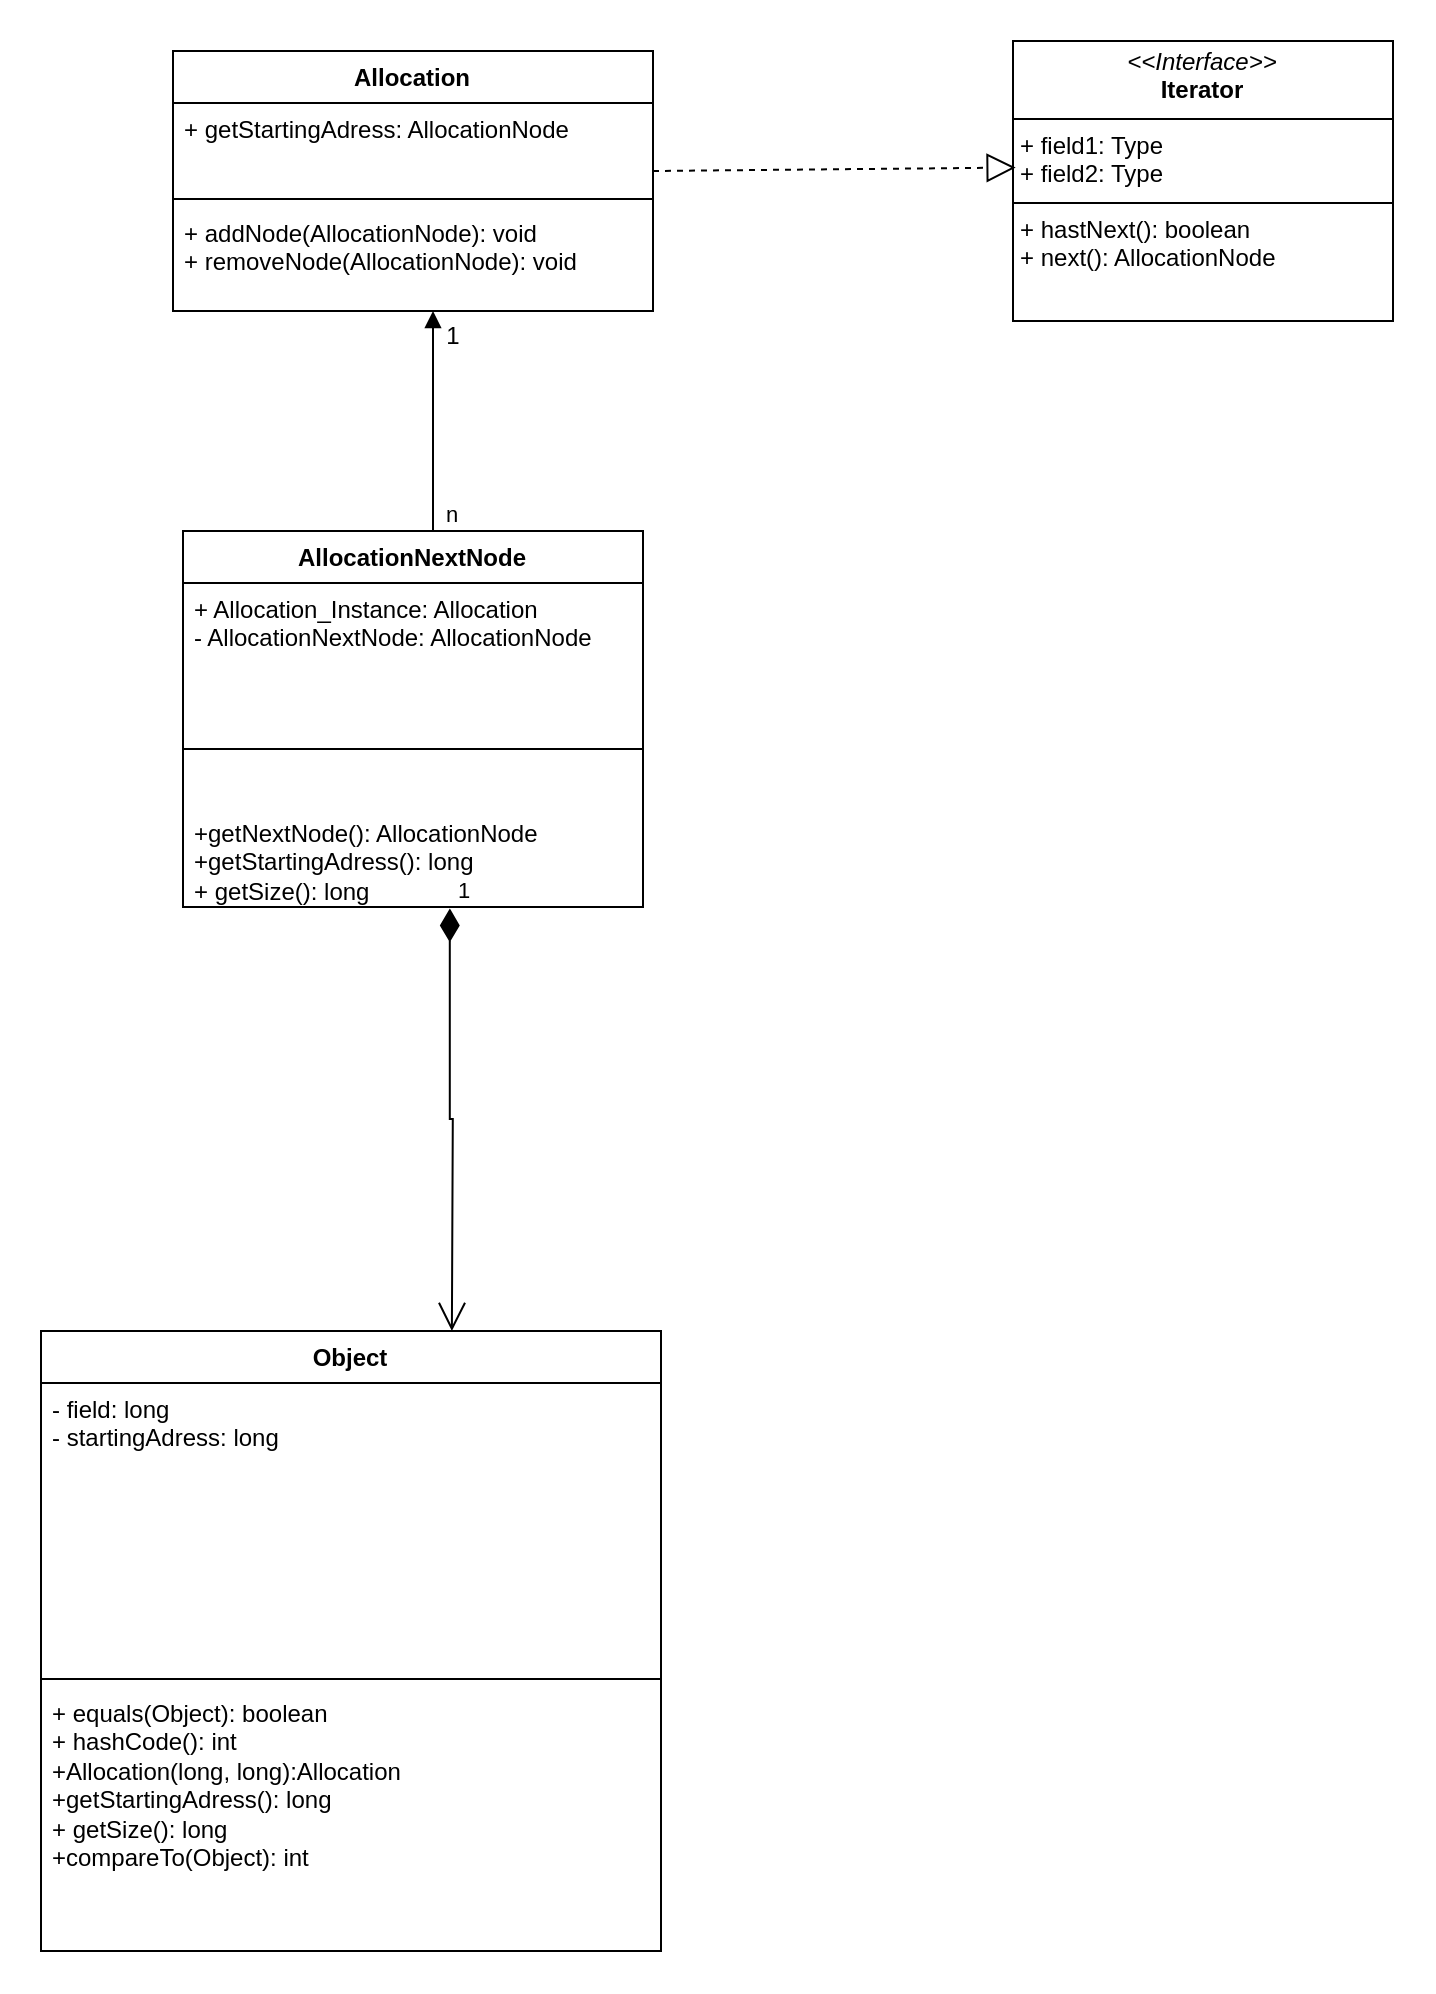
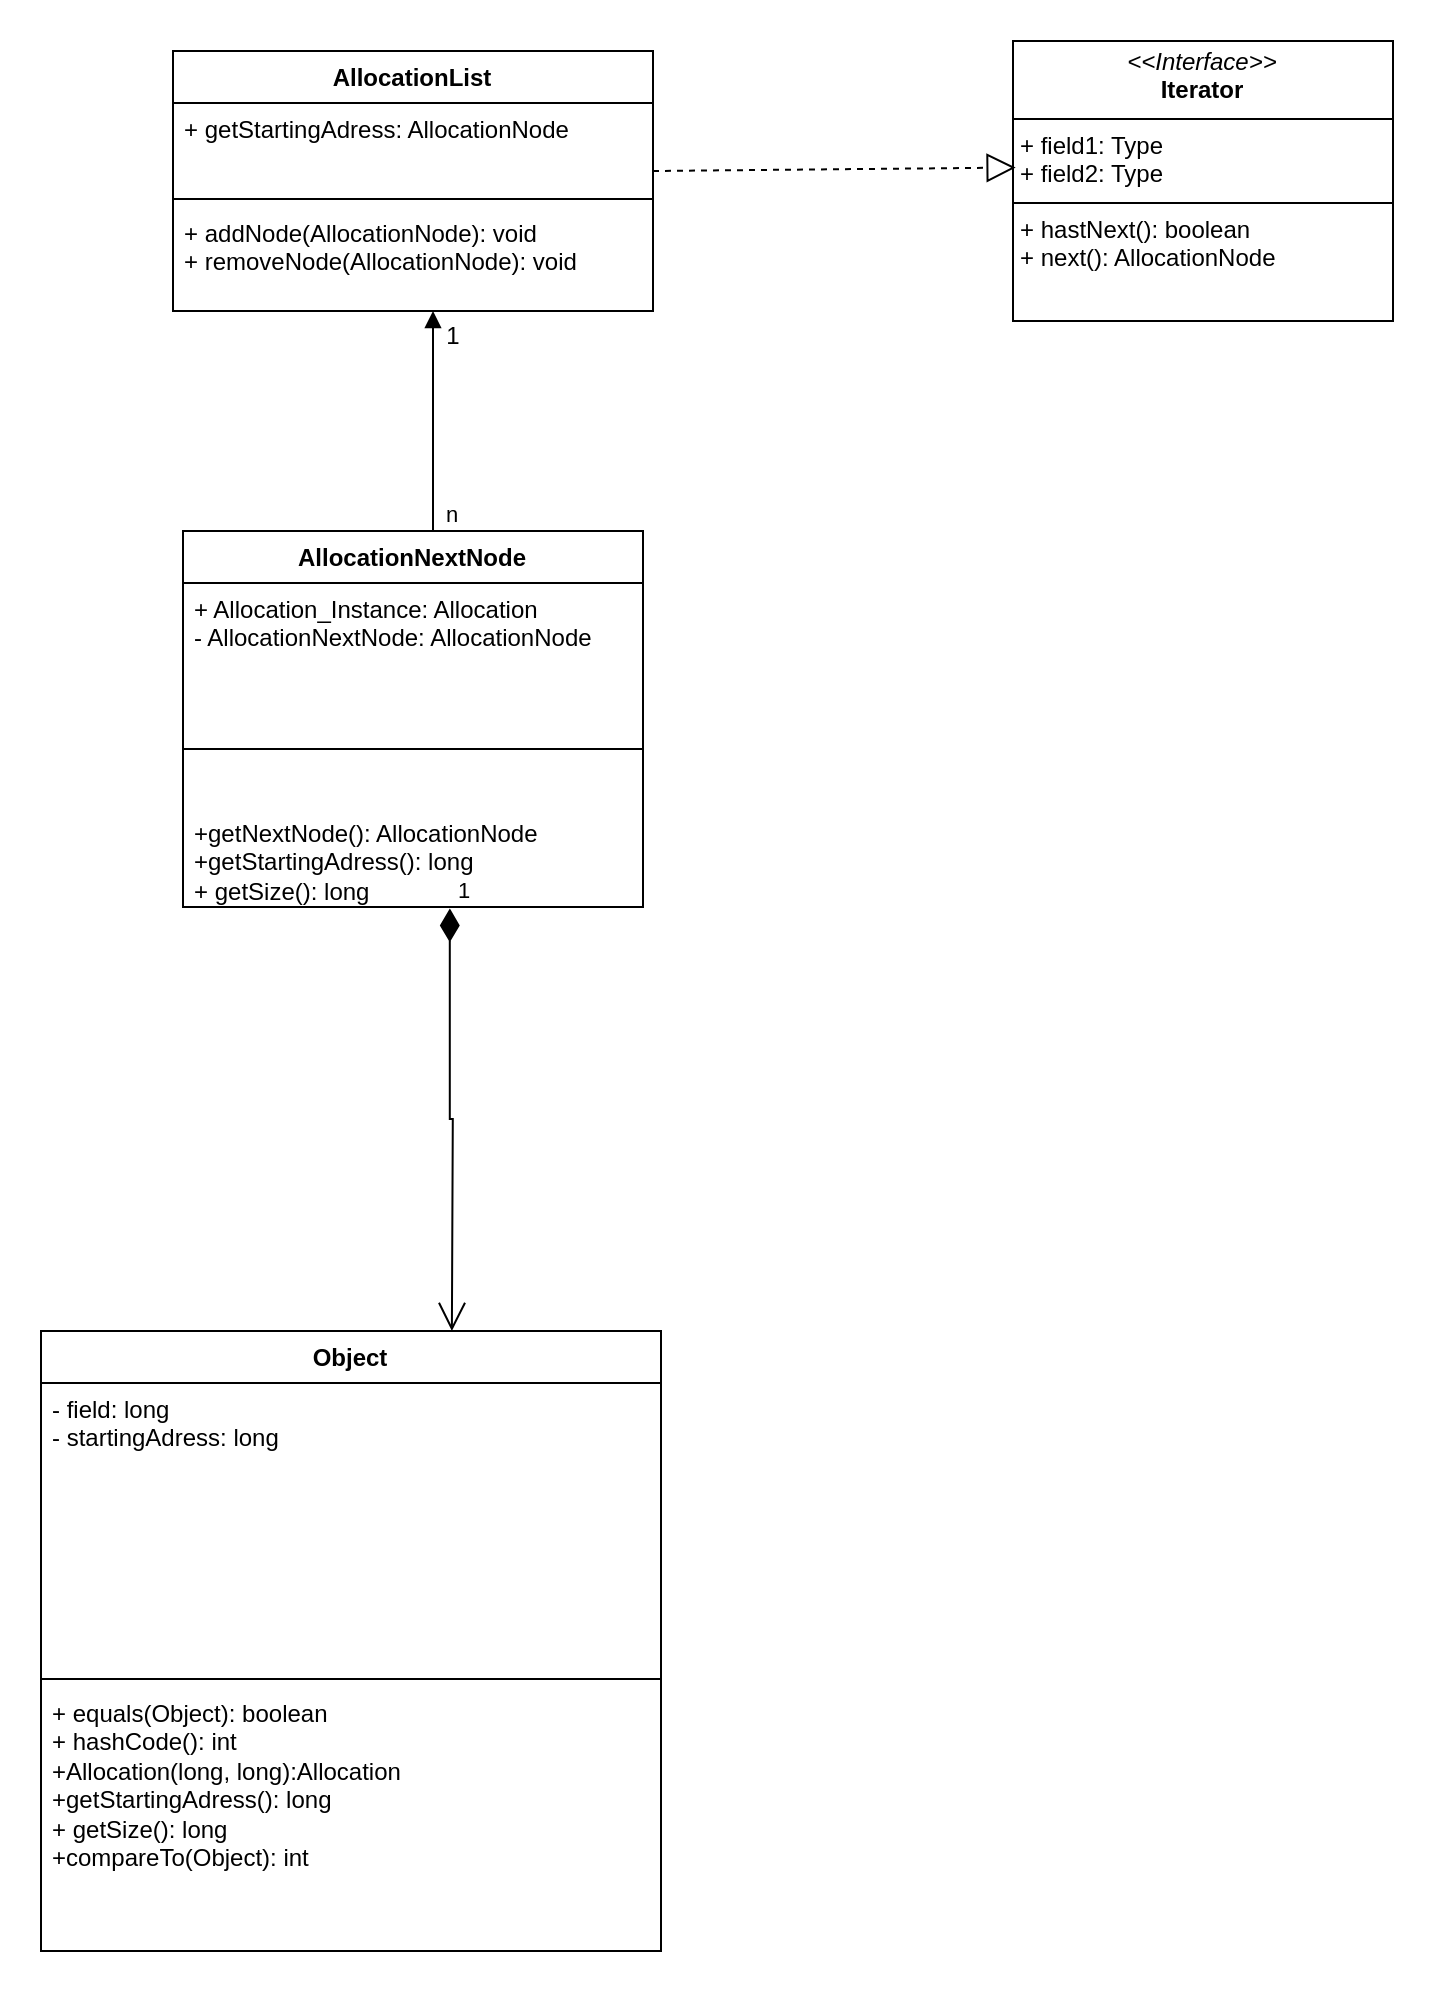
(413, 79) -> (413, 79)
